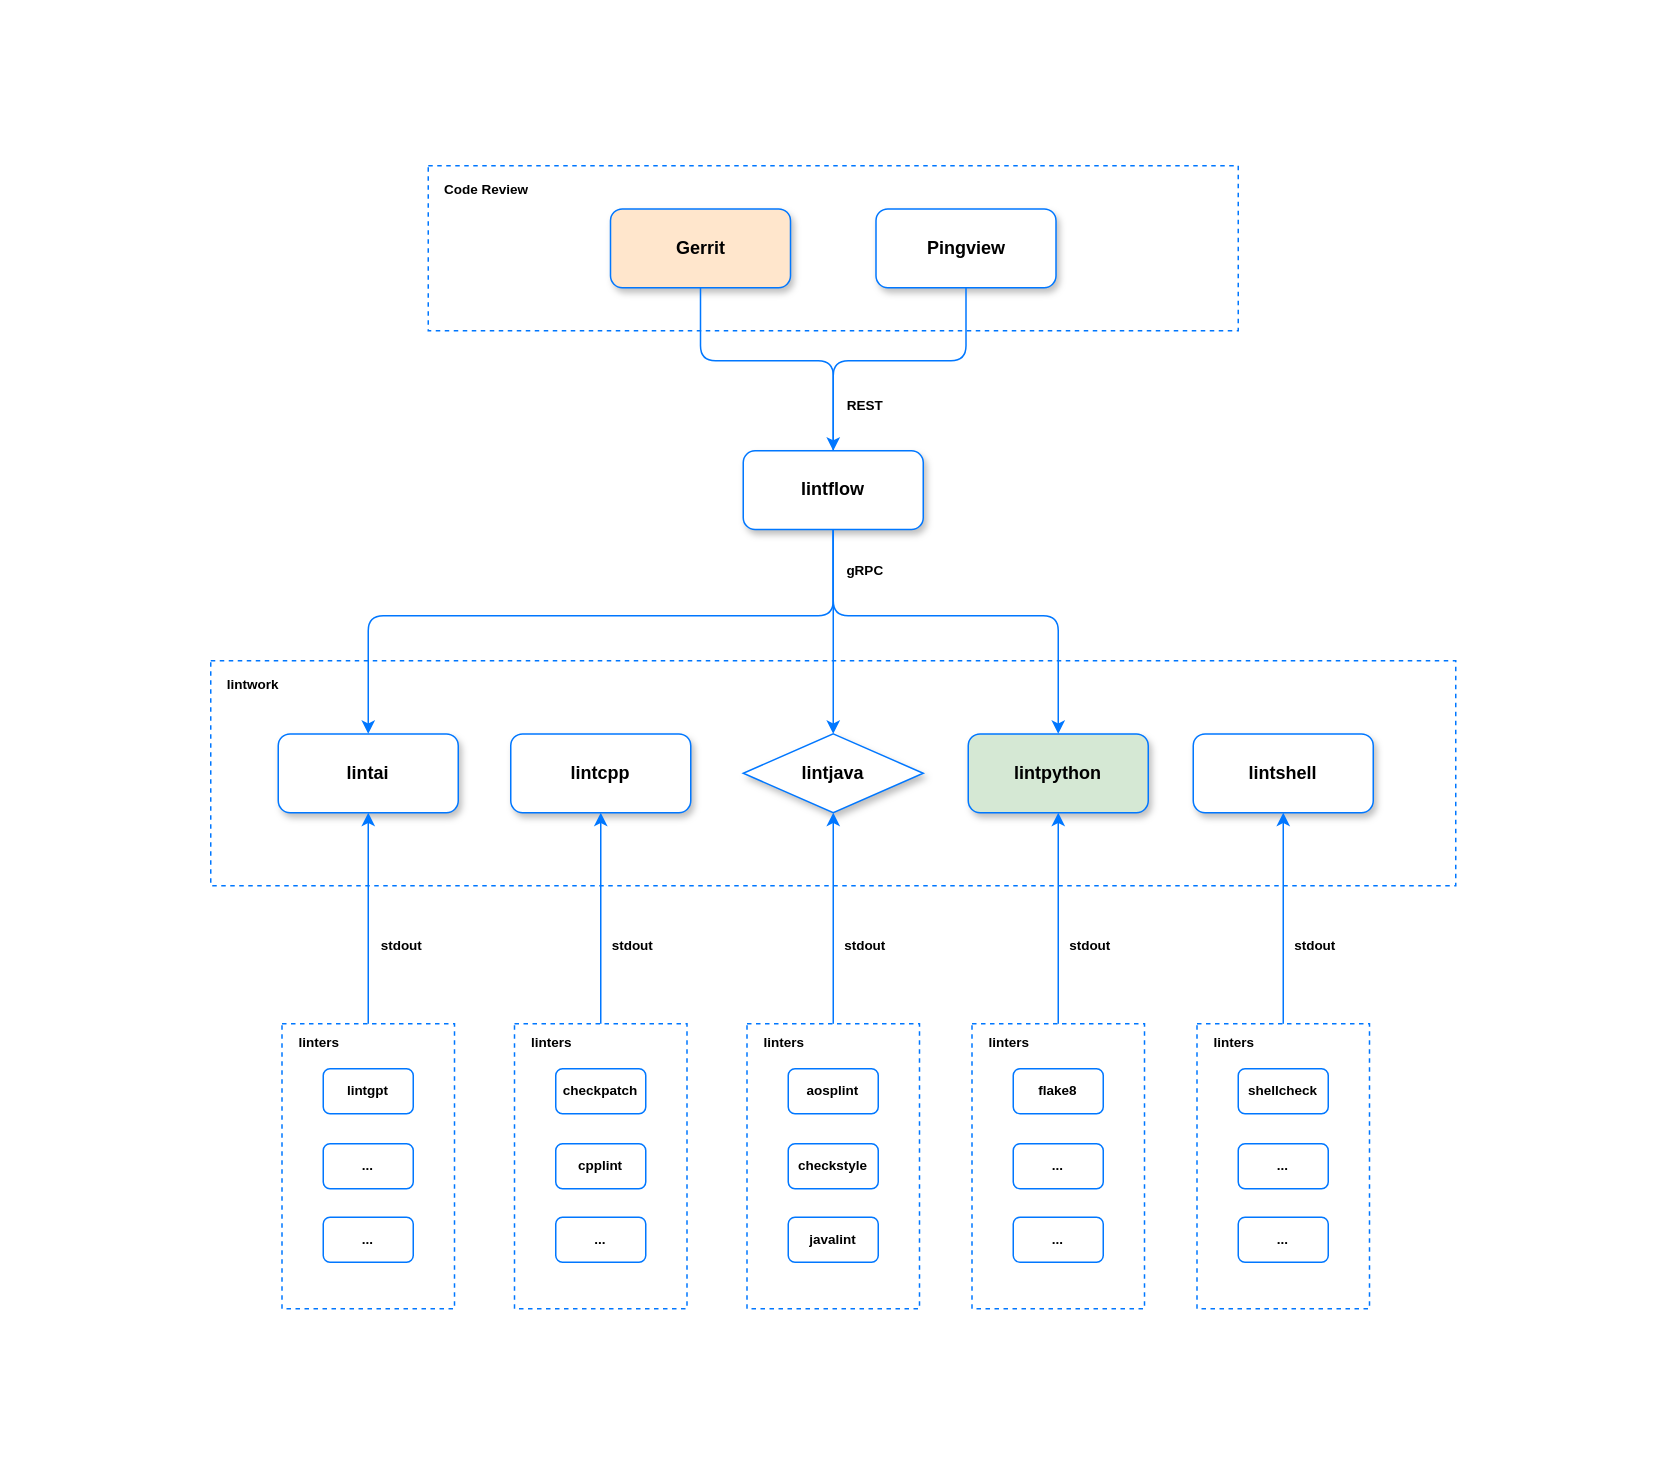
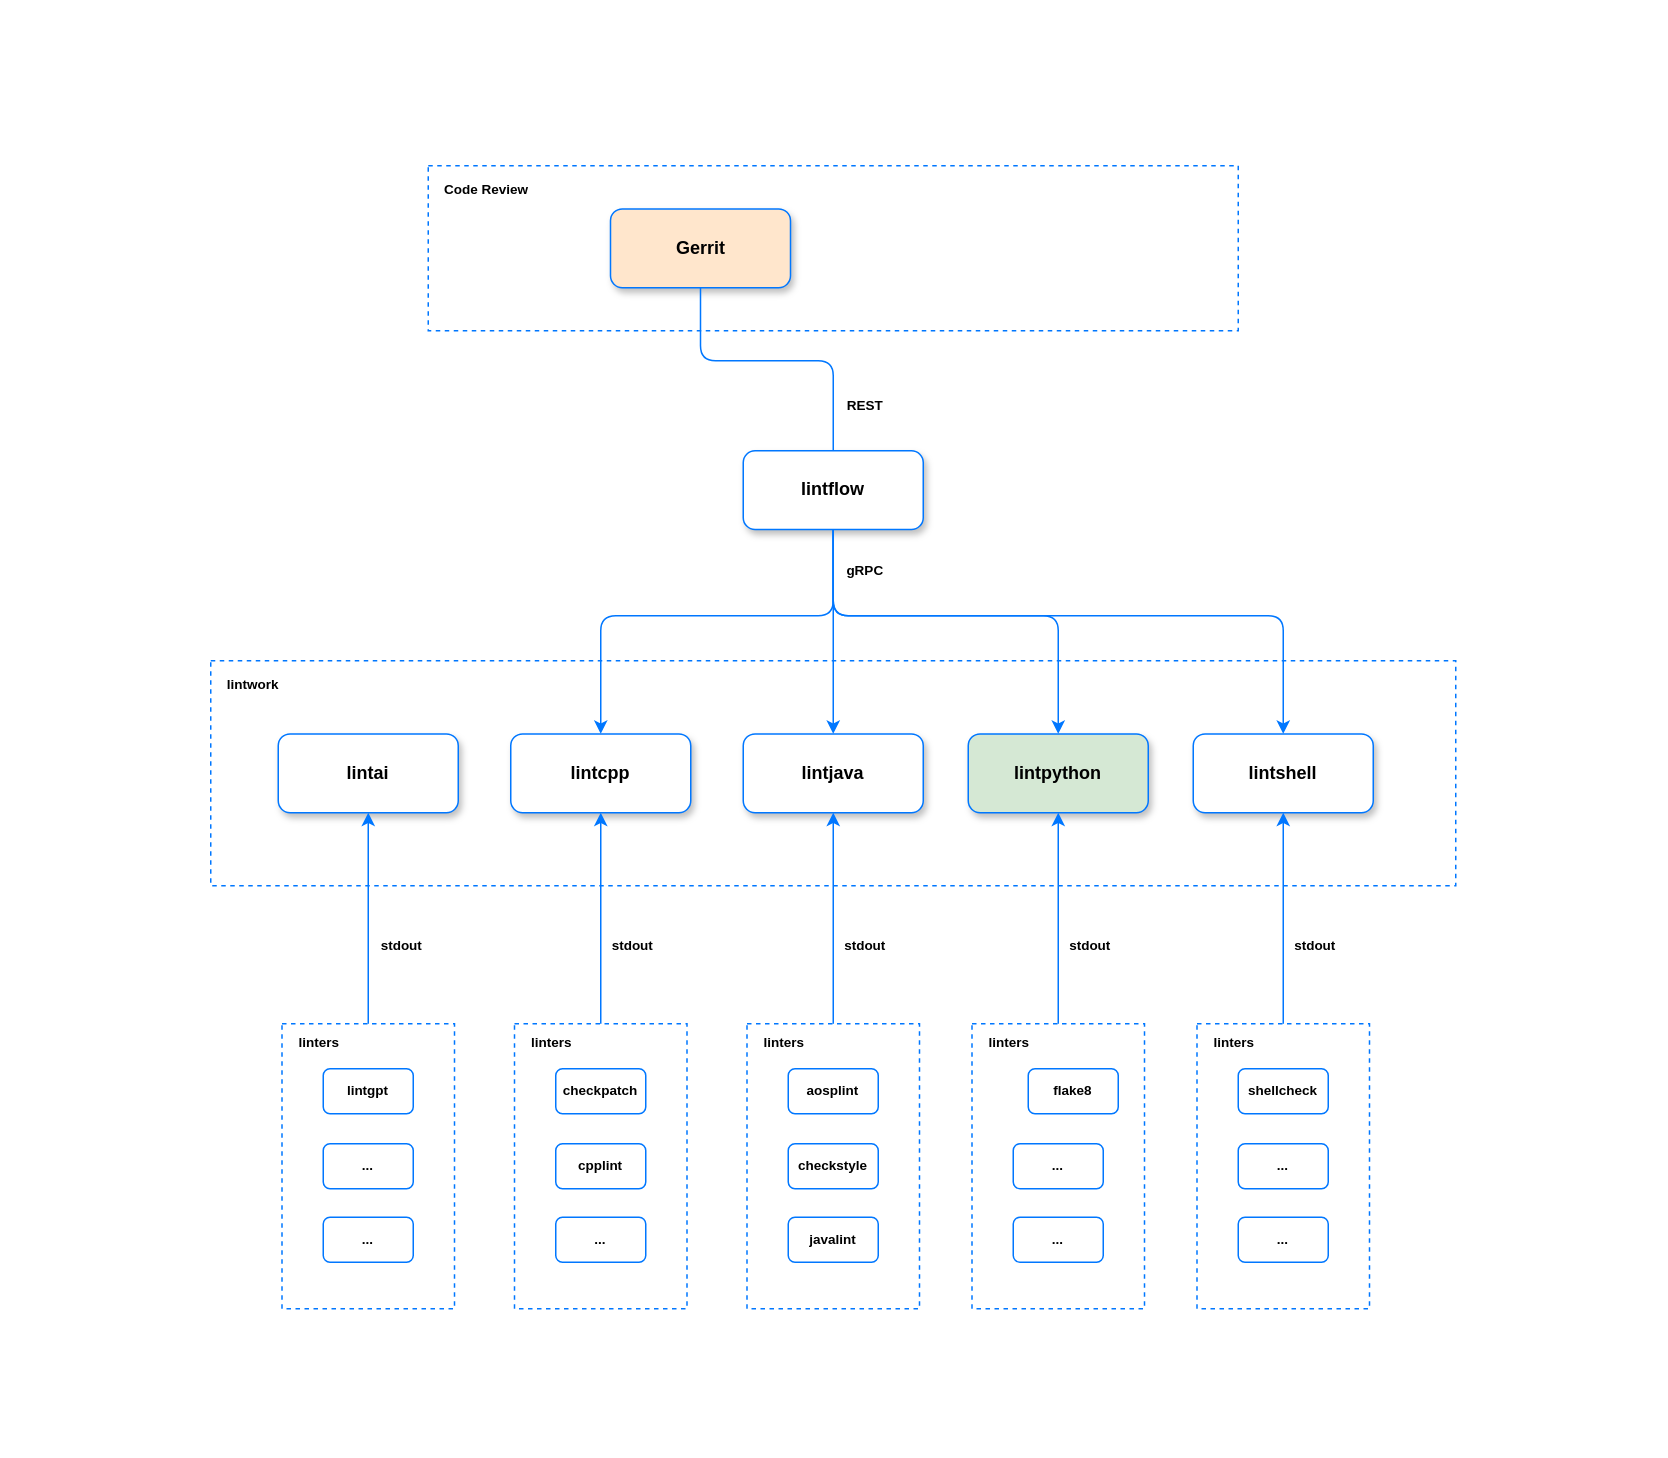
(966, 248) -> none
(932, 361) -> none
(438, 616) -> none
none -> (1216, 616)
none -> (601, 670)
(833, 773) -> (833, 773)
(1058, 1091) -> (1073, 1091)
